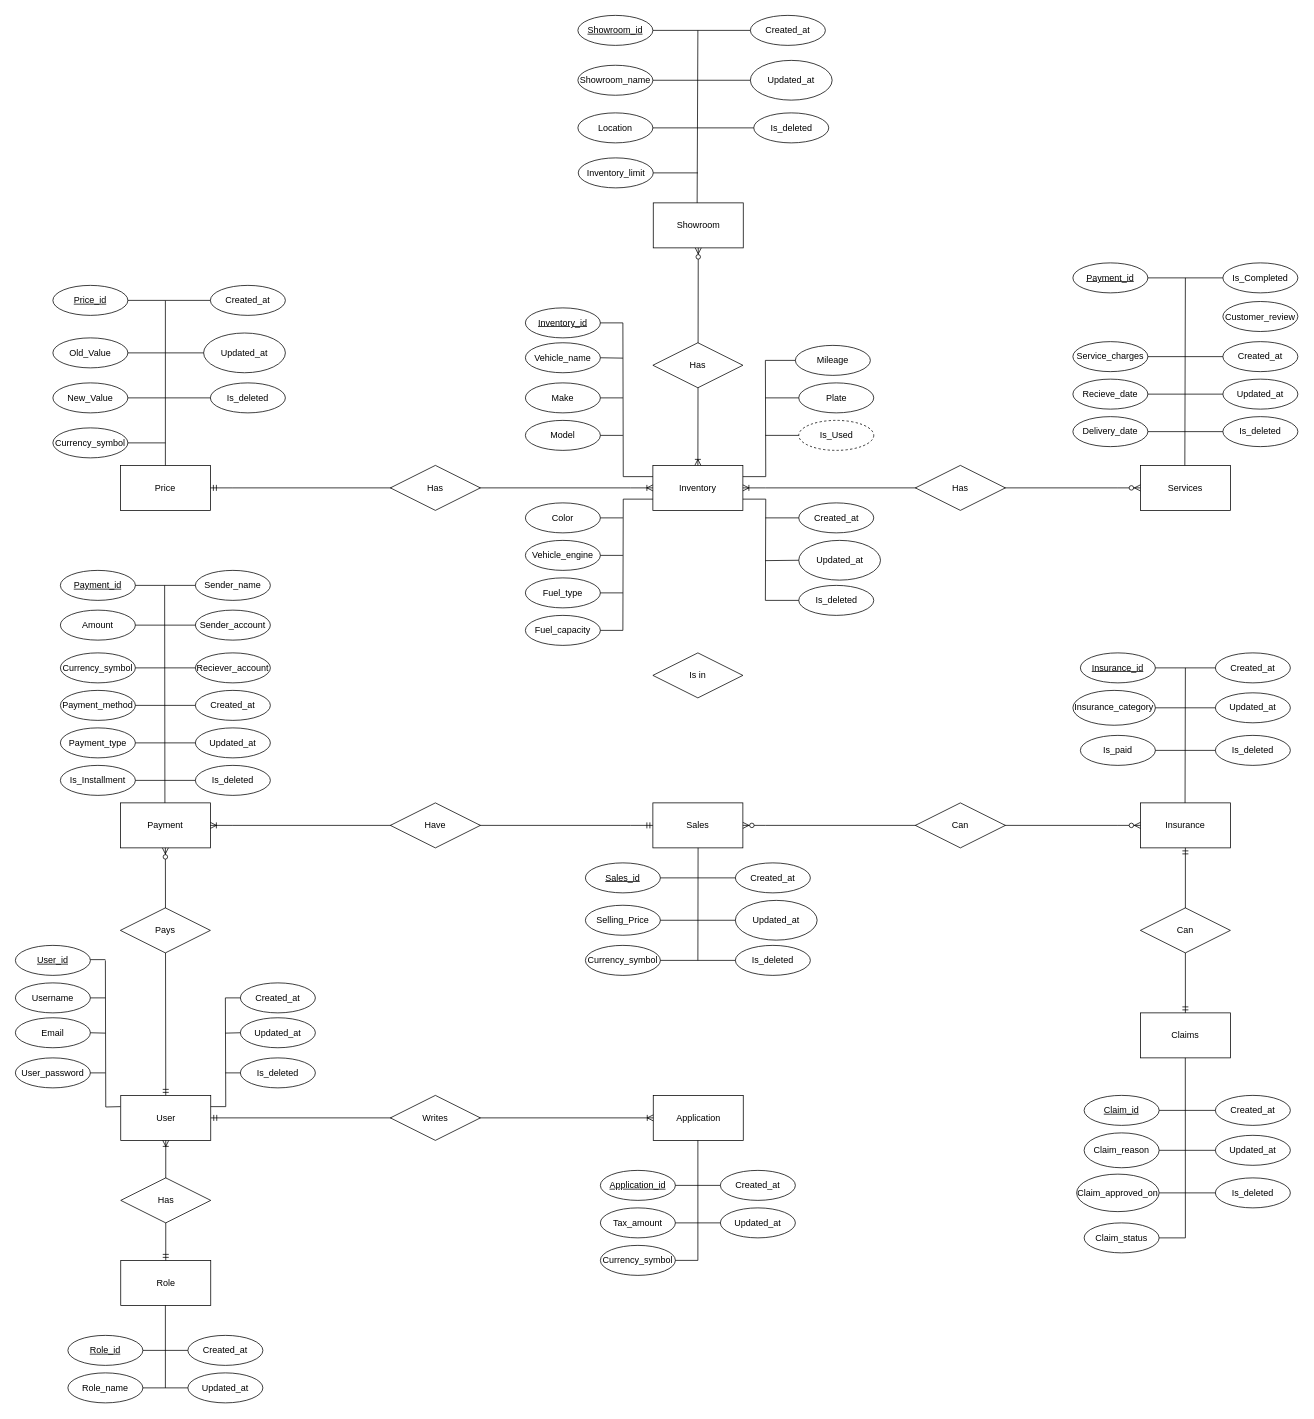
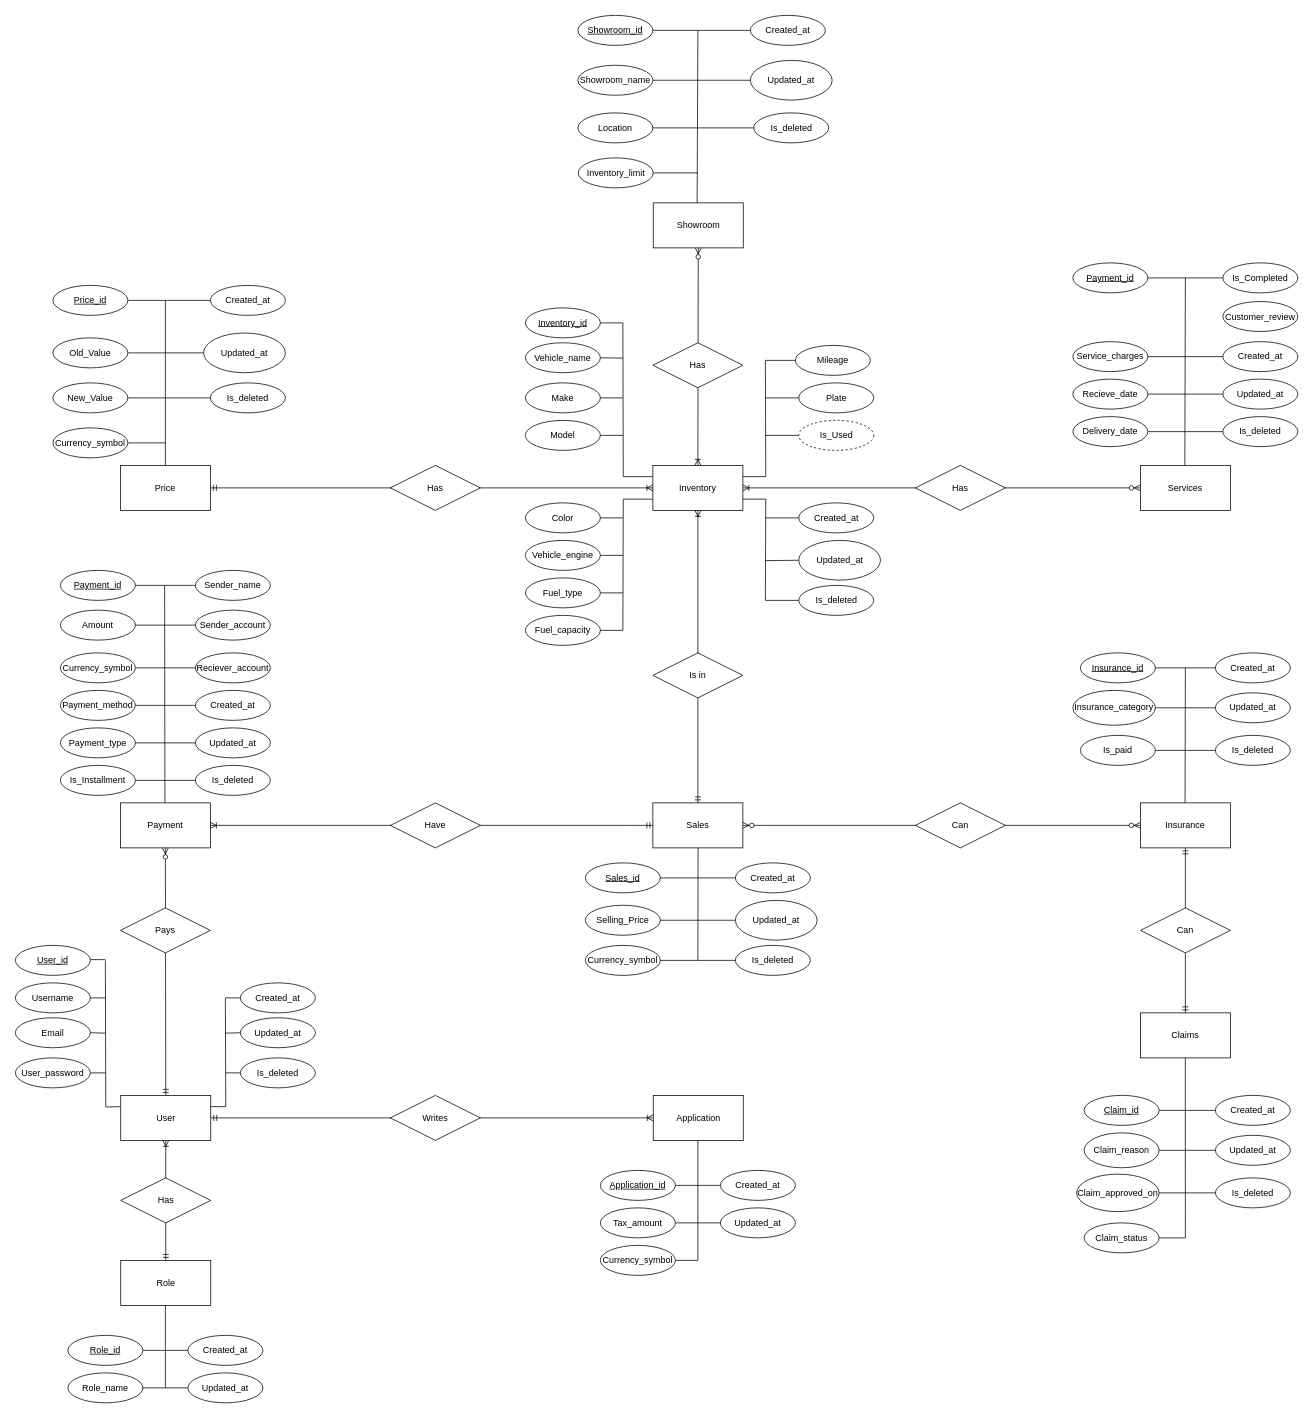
none -> (698, 581)
